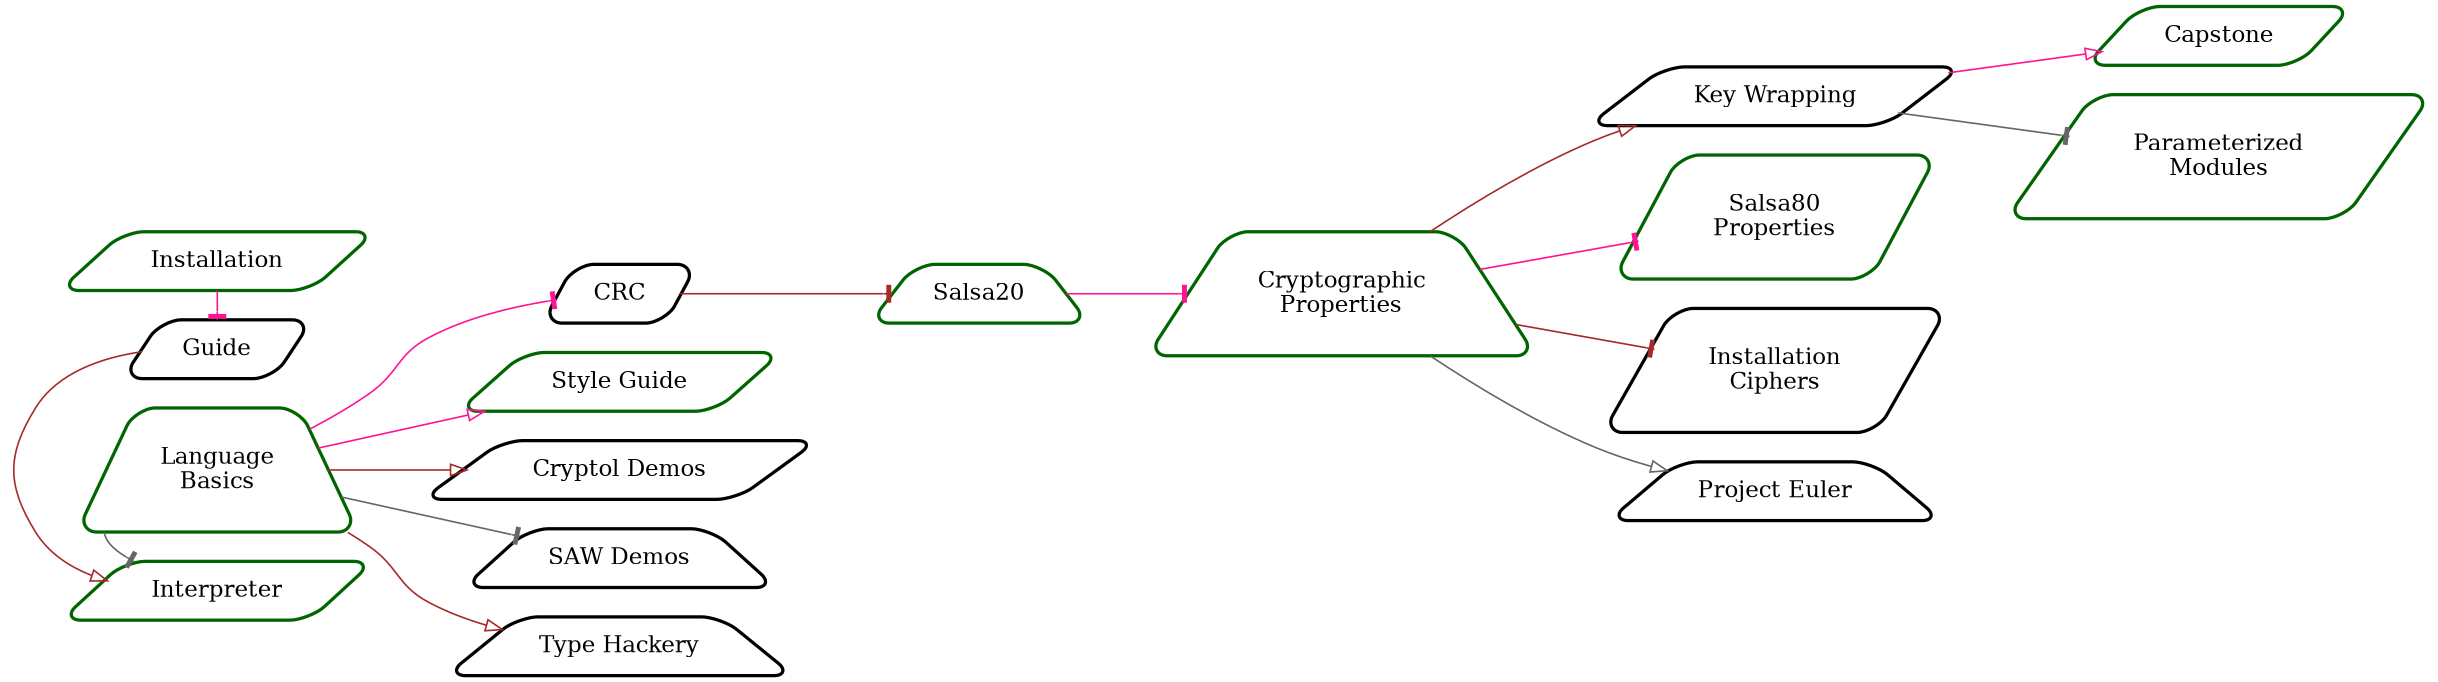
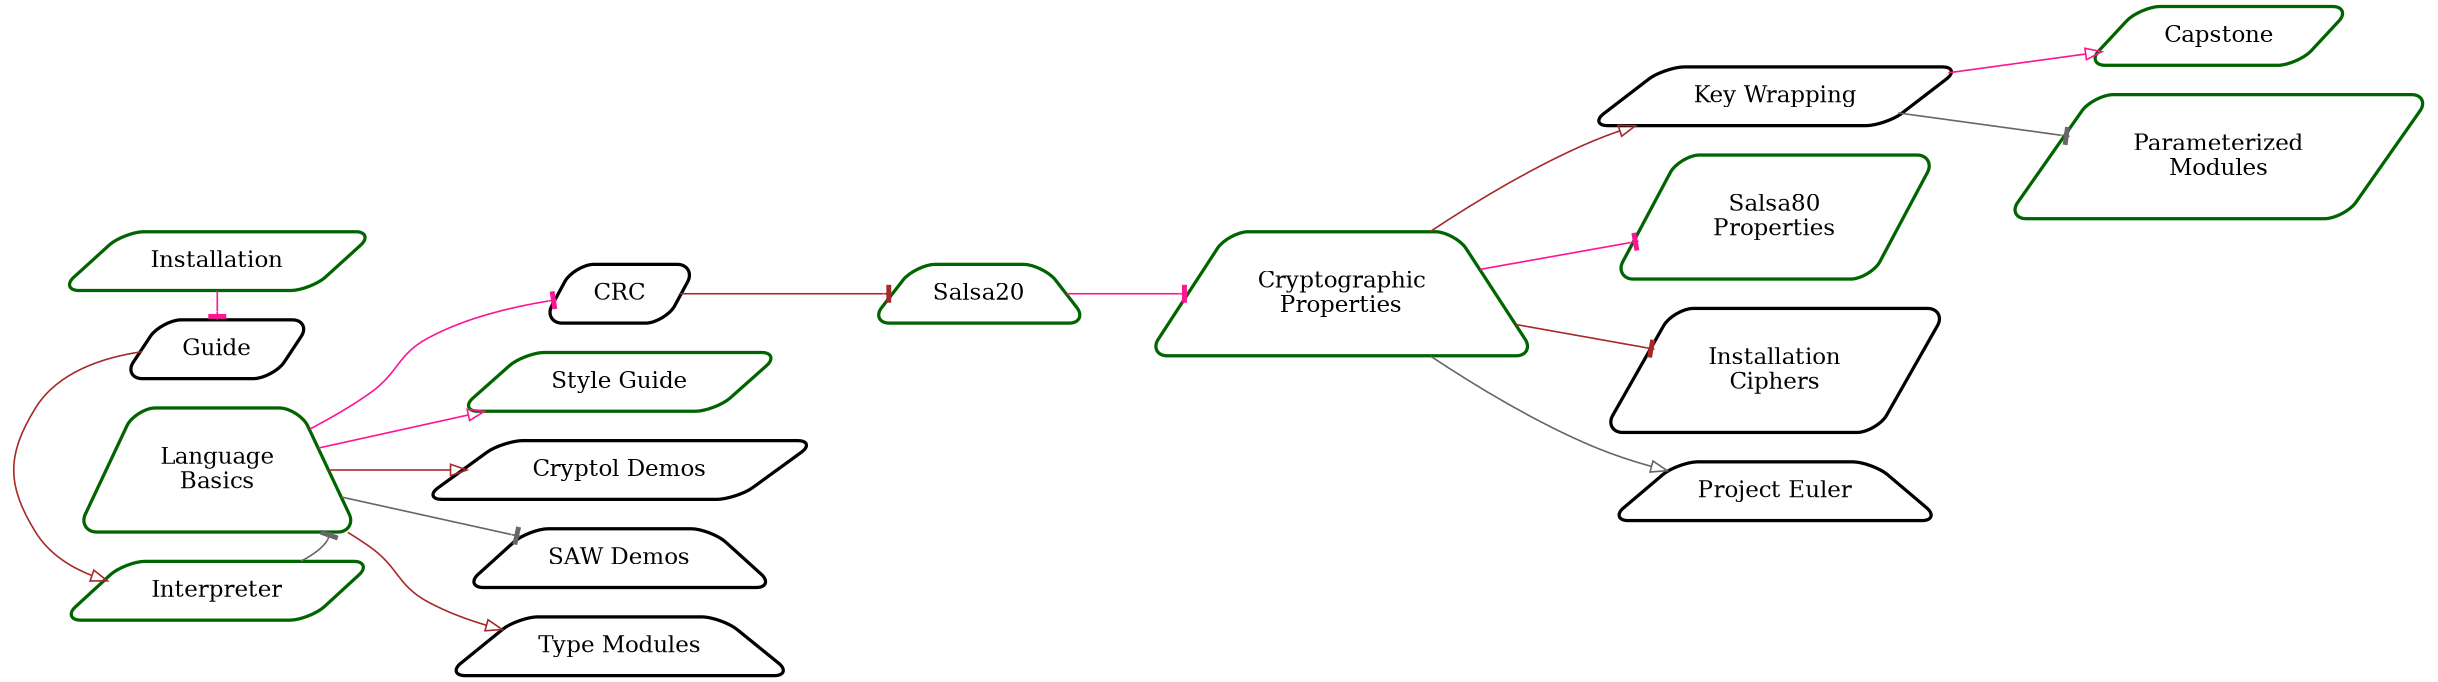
(113, 547) -> (316, 552)
(620, 646) -> (620, 646)
